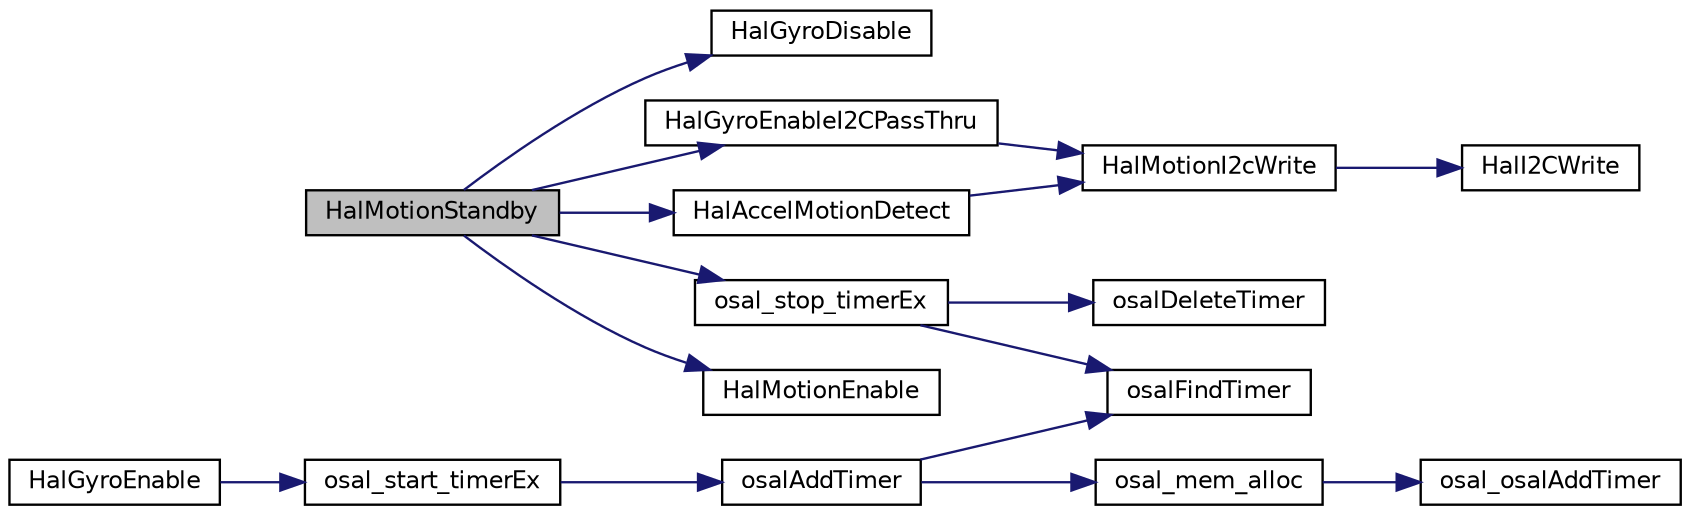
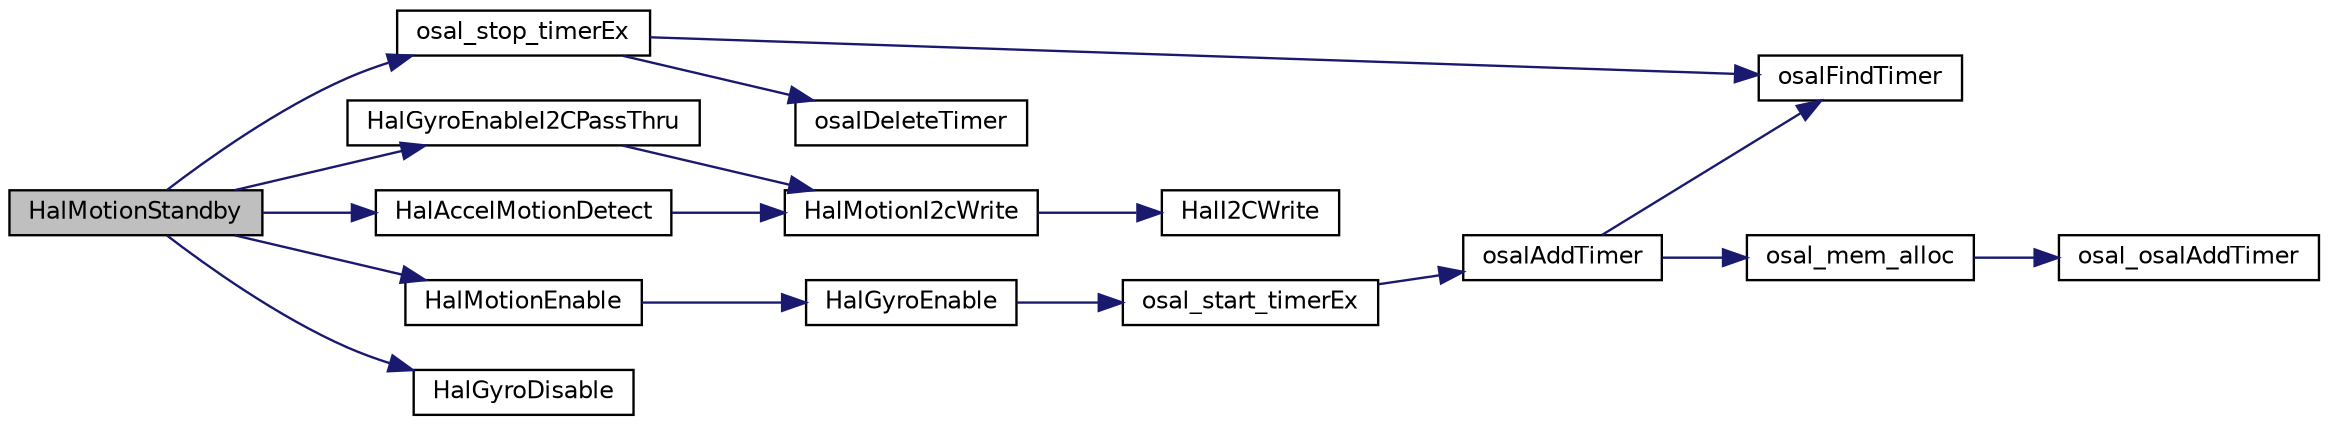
none -> (712, 303)
